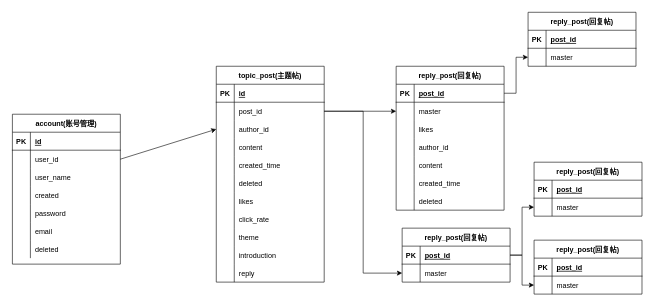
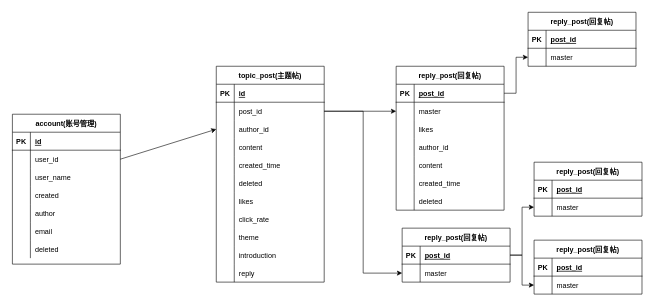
(51, 214) -> (47, 214)
